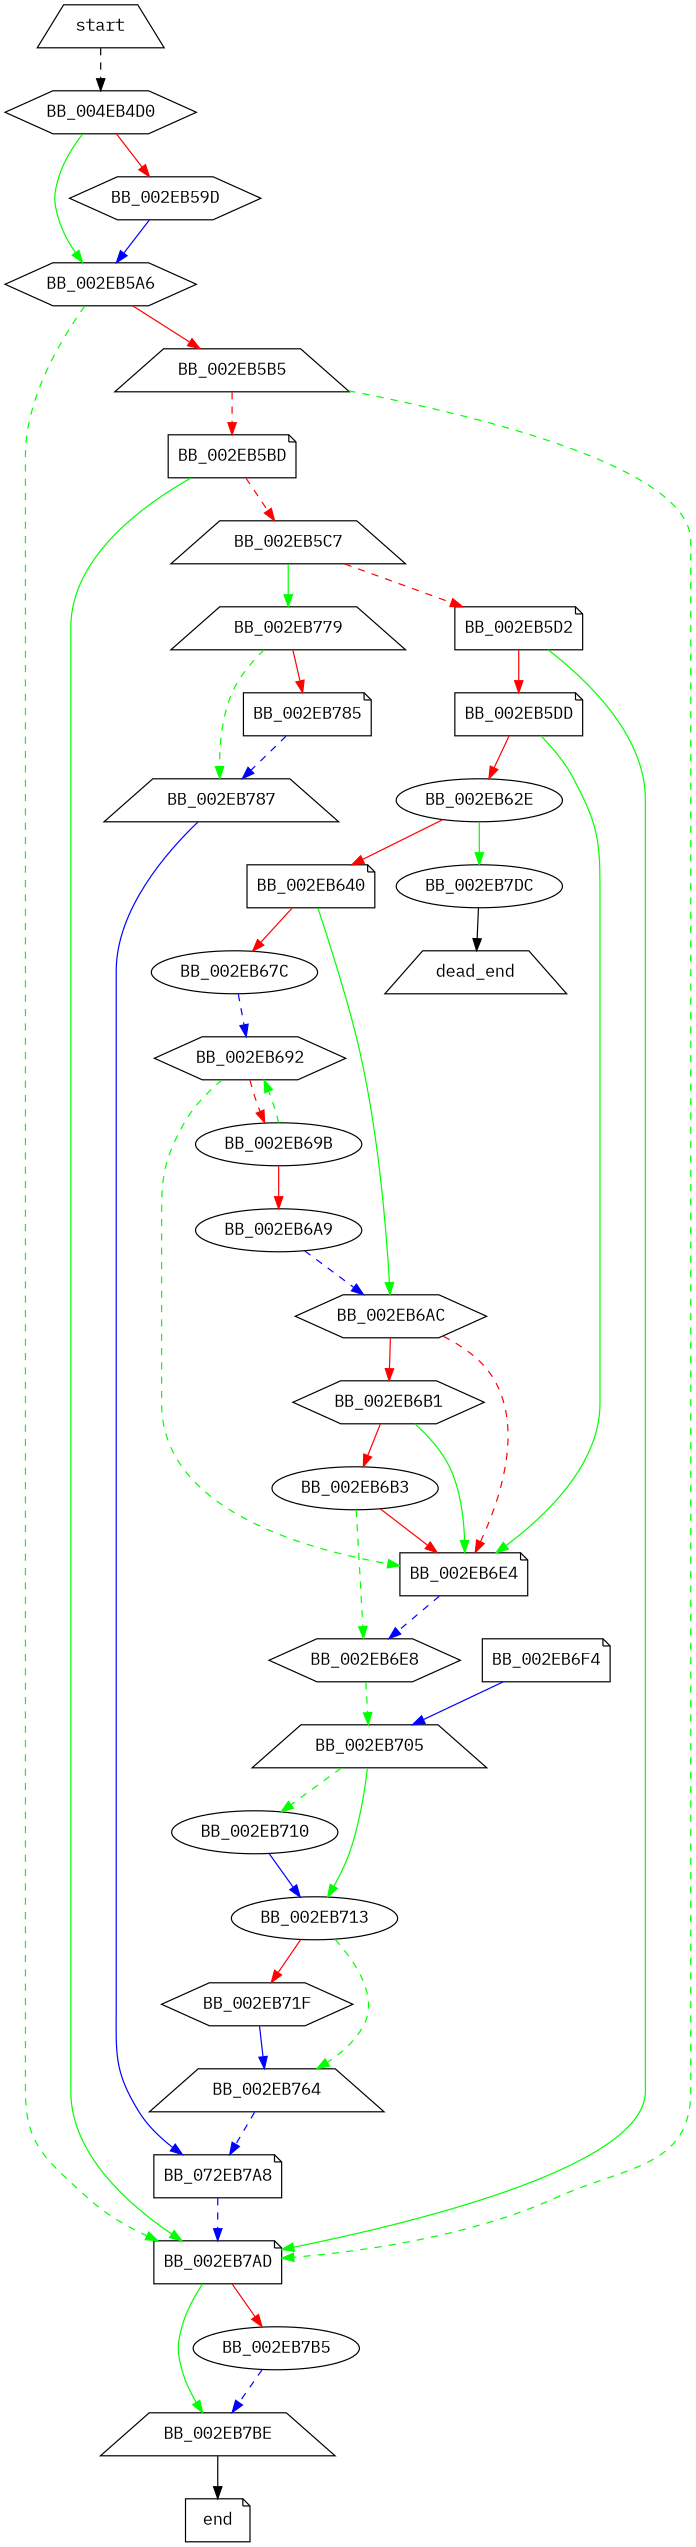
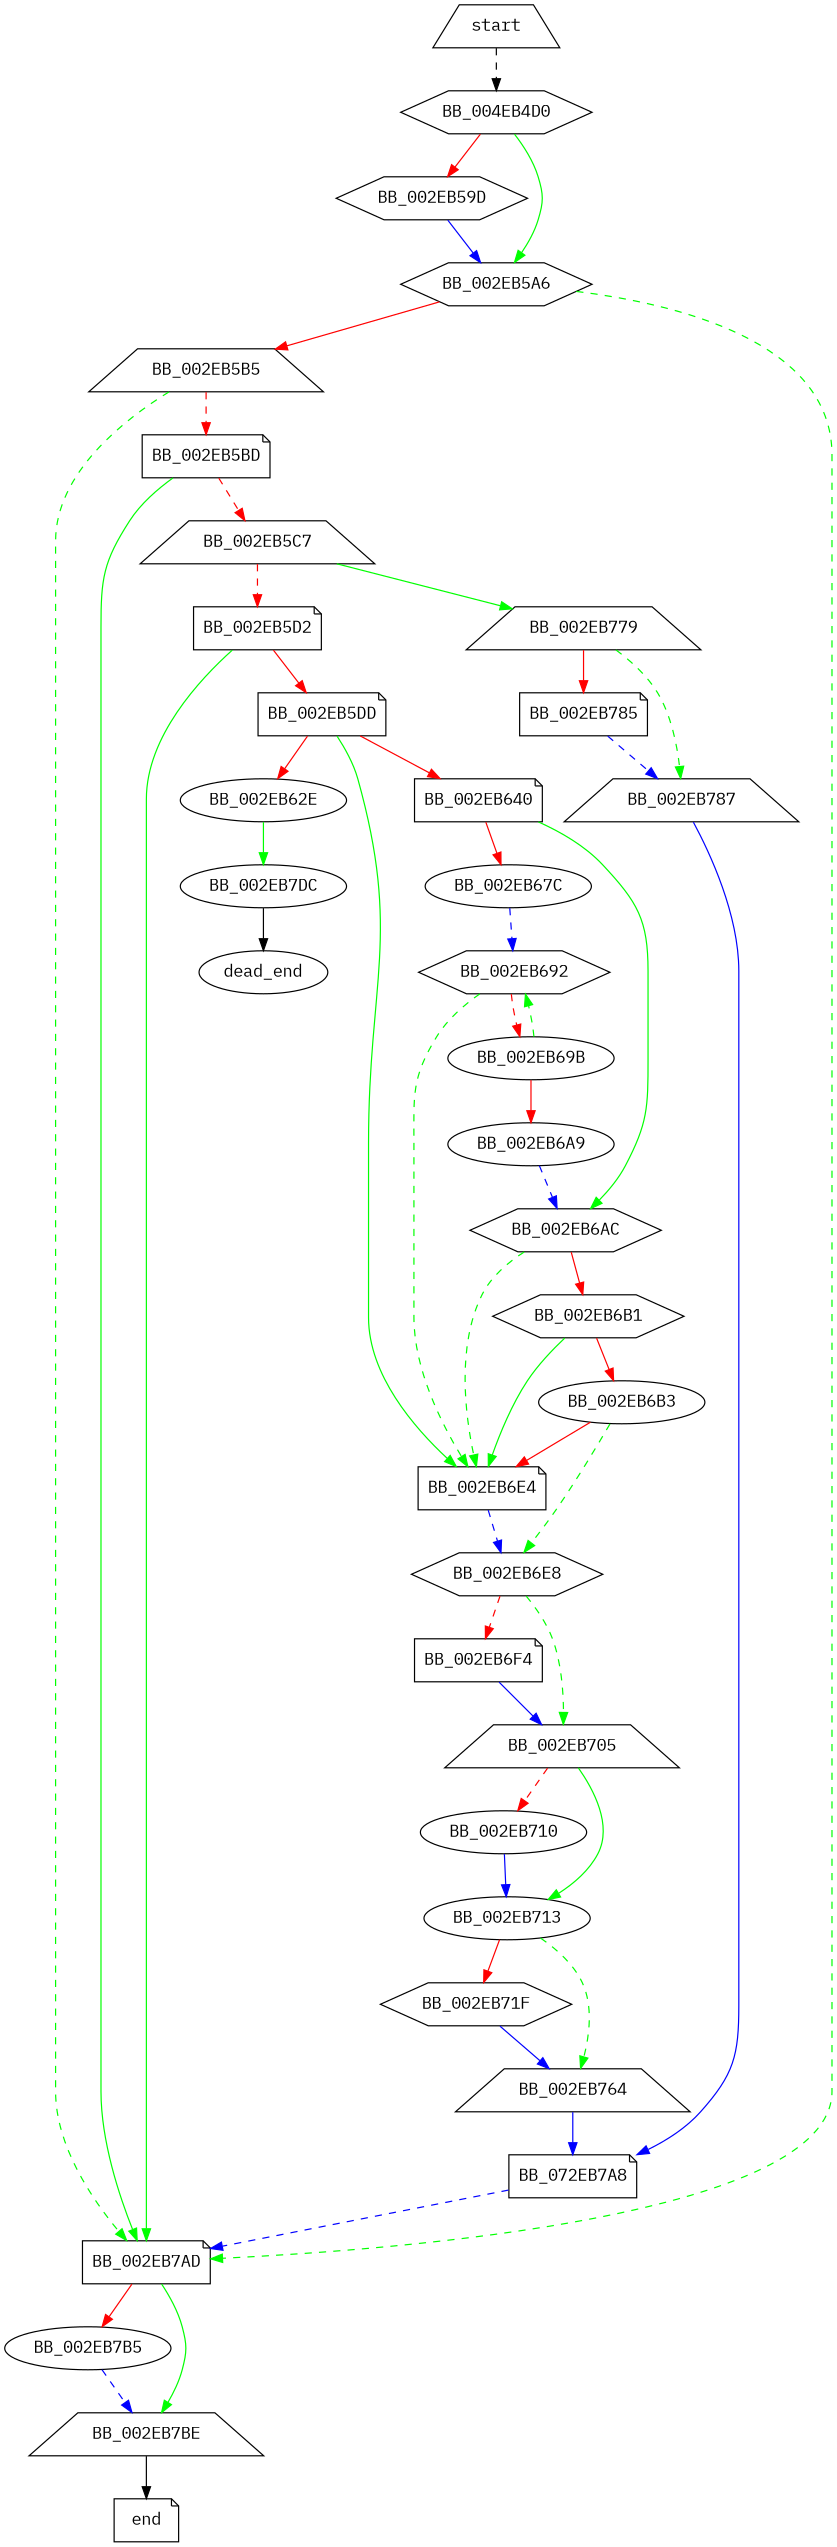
(403, 839) -> (395, 754)
(476, 972) -> (263, 972)
(507, 1428) -> (468, 1344)
none -> (495, 1612)
(316, 1786) -> (536, 1784)
(245, 2128) -> (573, 2127)
